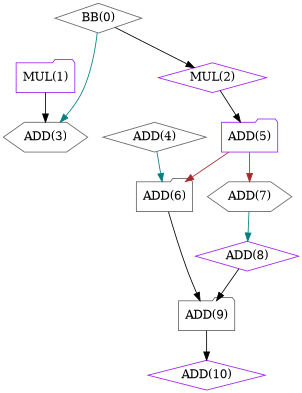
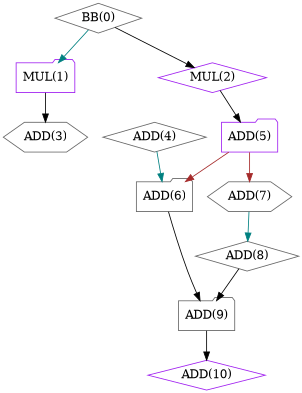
(88, 77) -> (76, 43)
(247, 256) -> (247, 256)
